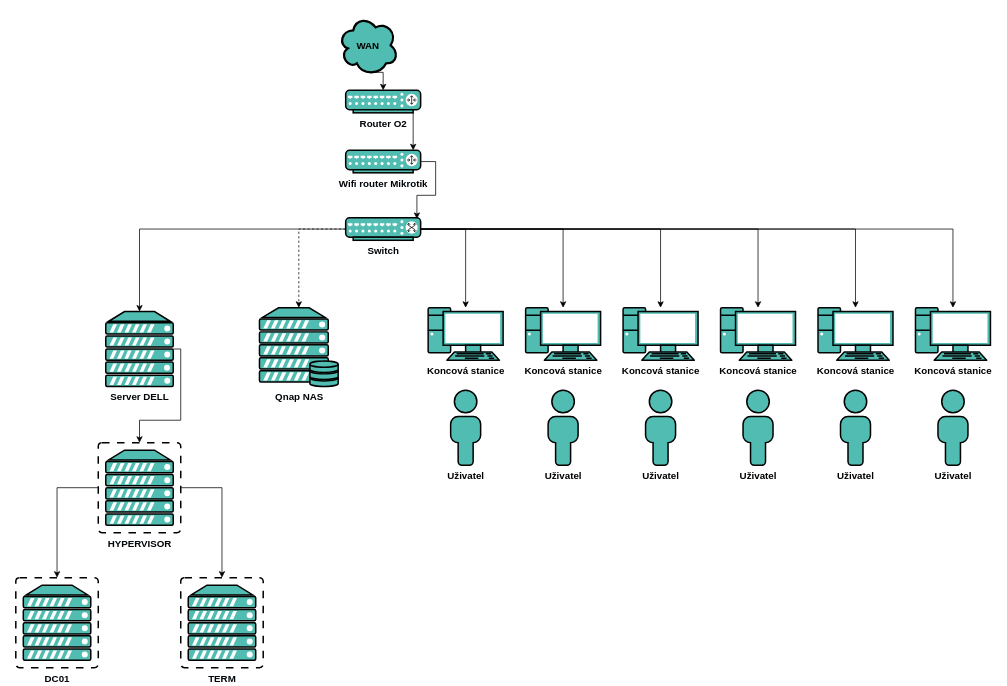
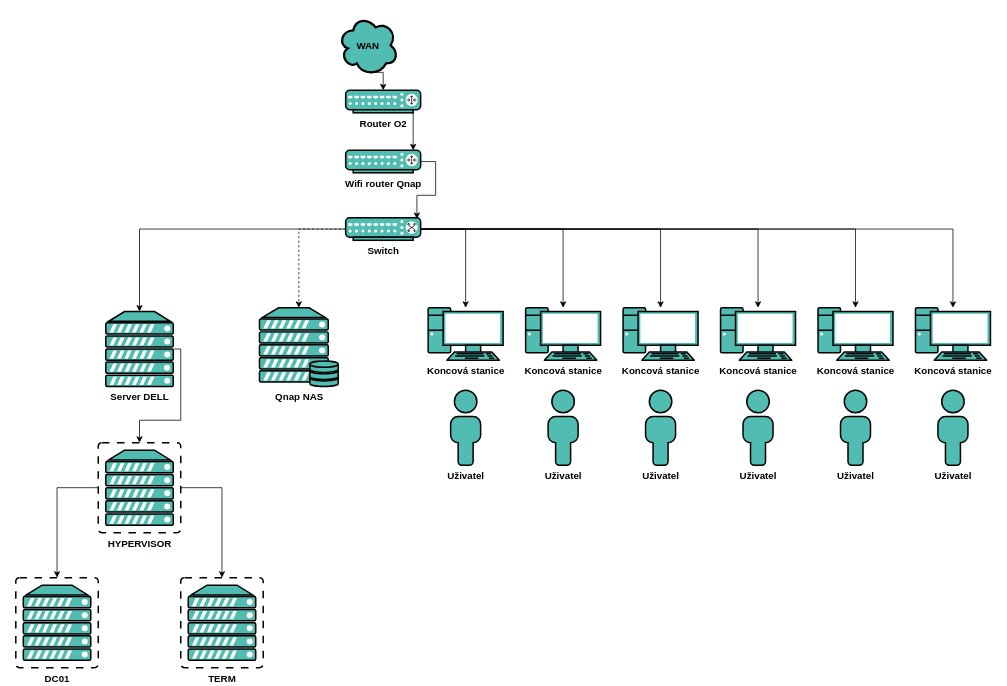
(383, 184) -> (383, 184)
